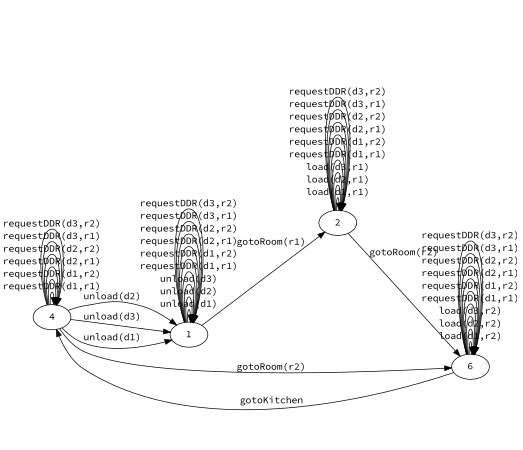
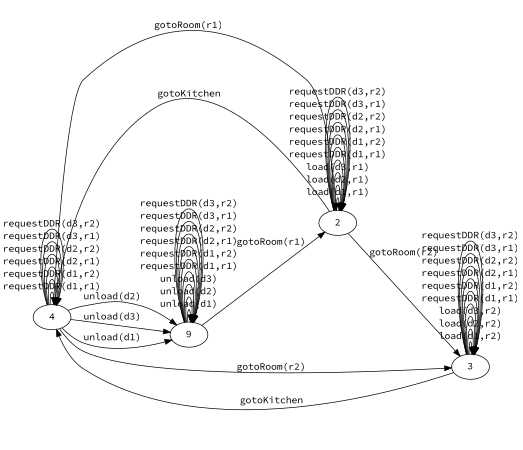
none -> (146, 40)
none -> (155, 108)
(189, 335) -> (189, 335)
(471, 367) -> (471, 367)
